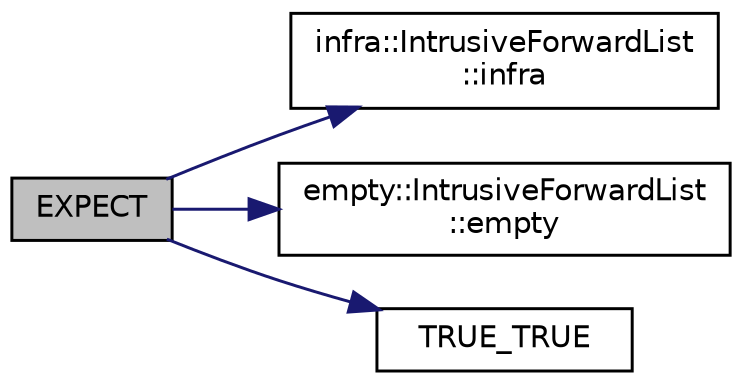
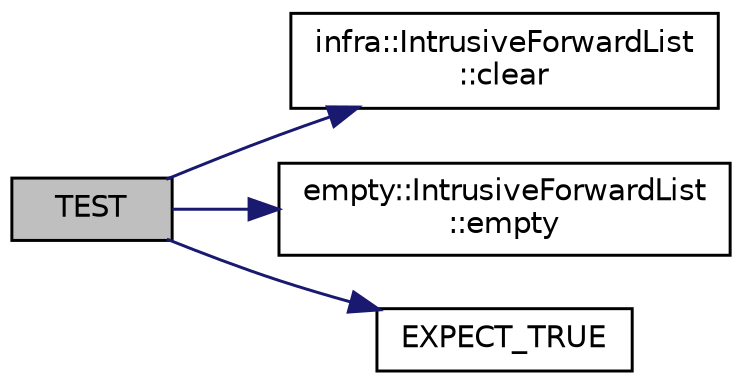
(505, 61) -> (505, 61)
(92, 209) -> (92, 209)
(505, 340) -> (505, 340)
